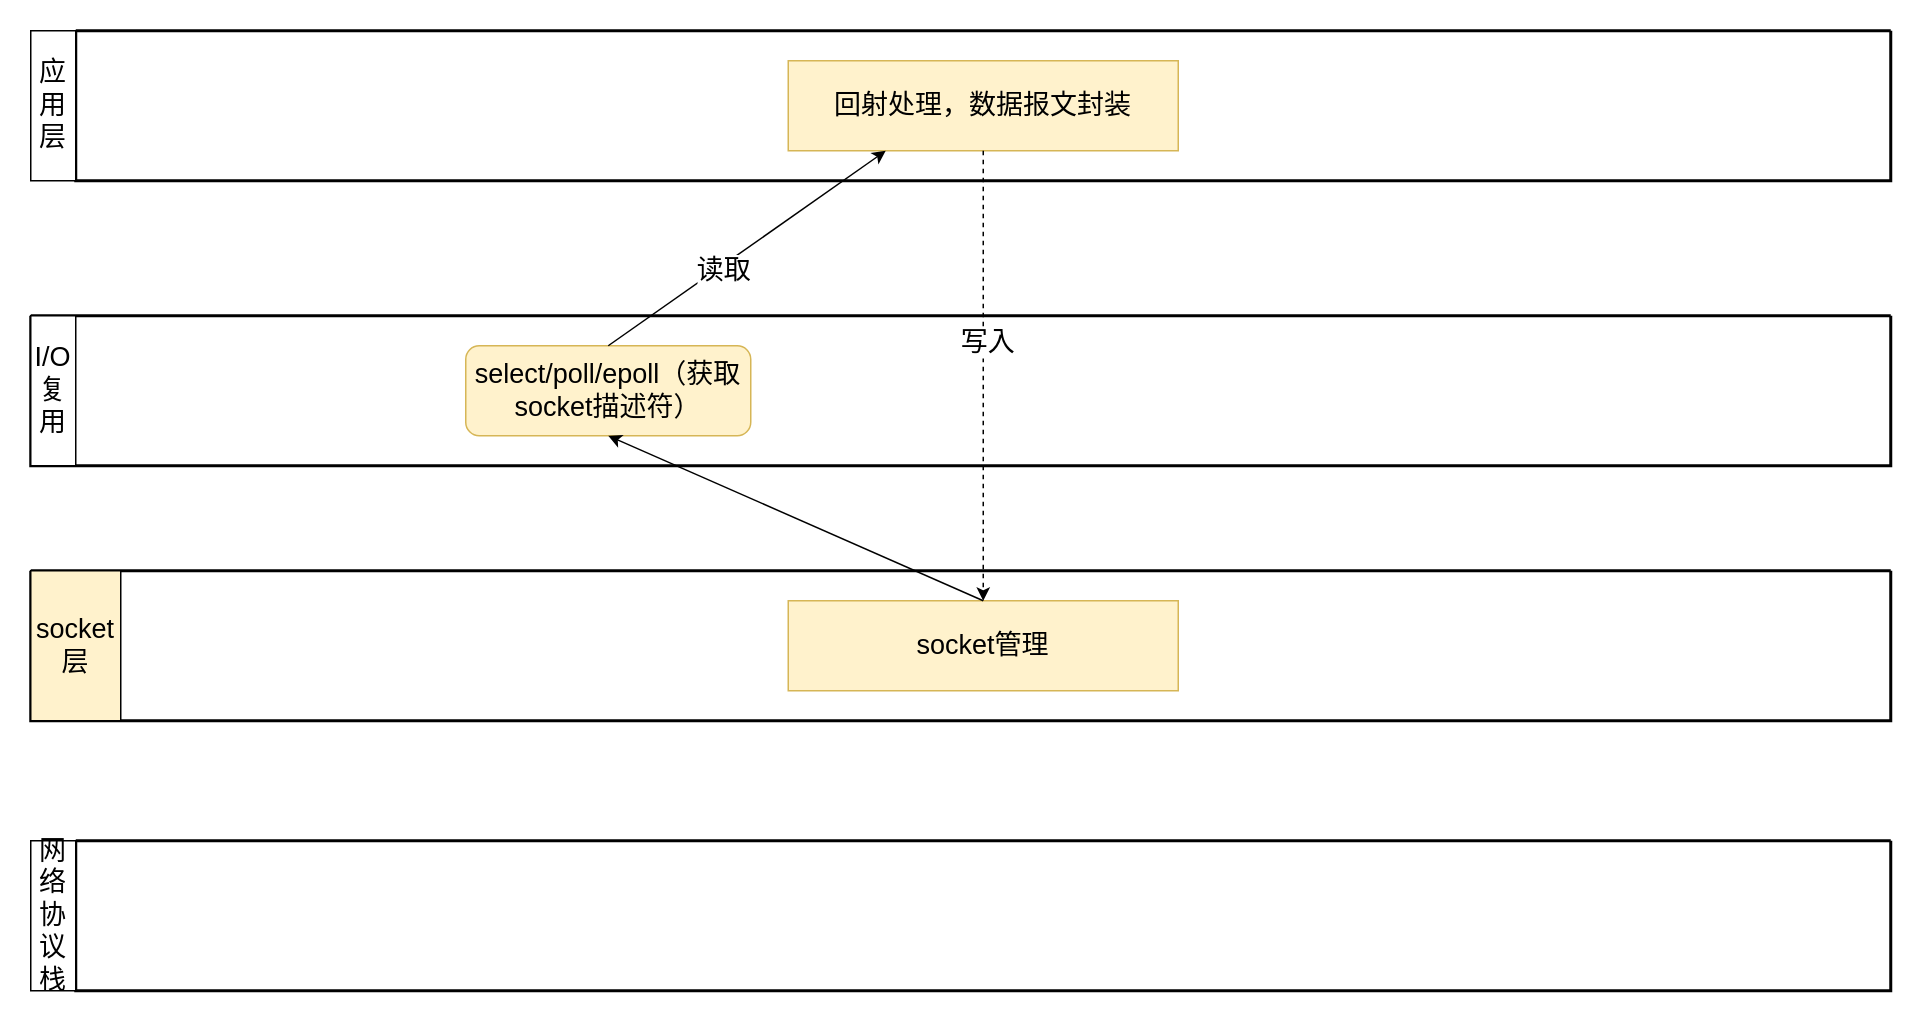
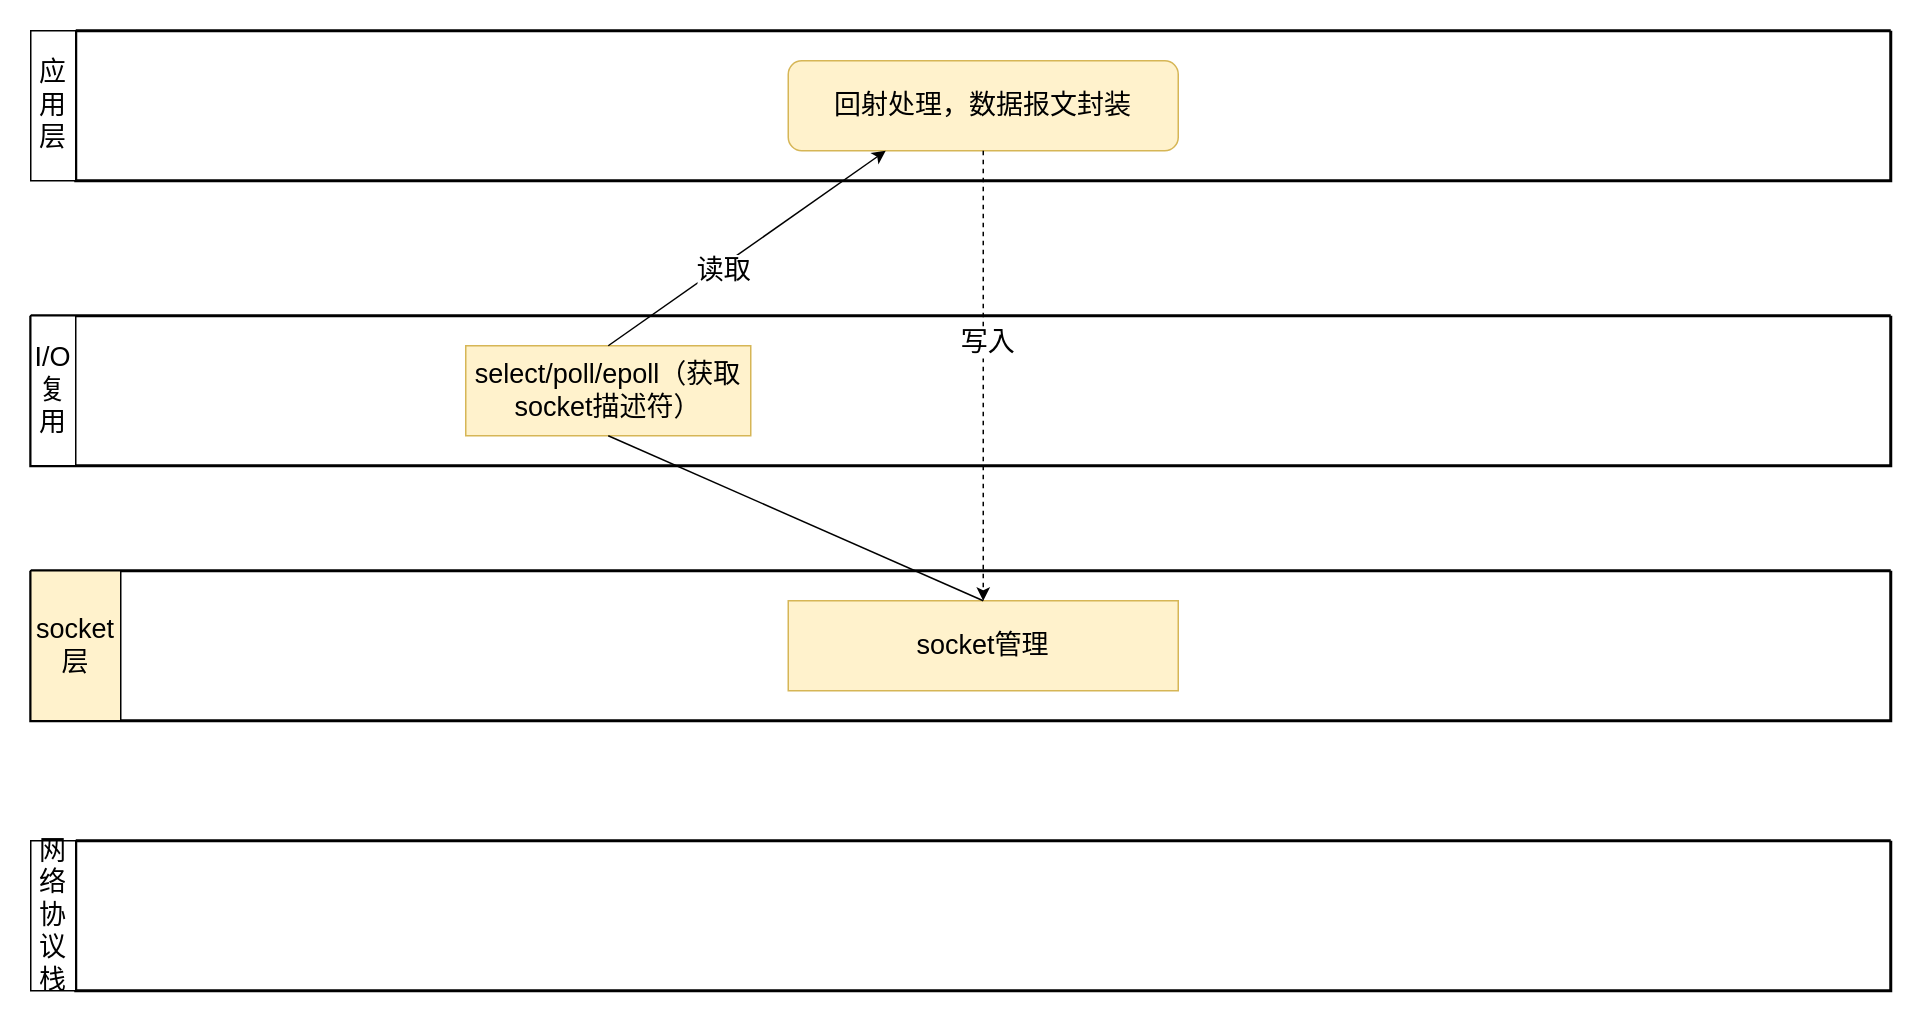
(983, 106) -> (983, 106)
(608, 391) -> (608, 391)
(618, 440) -> (614, 438)
